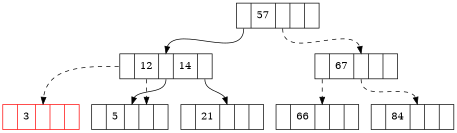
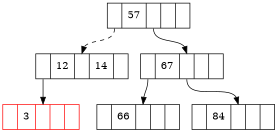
(208, 41) -> (102, 40)
(318, 41) -> (167, 40)
(74, 69) -> (43, 88)
(322, 88) -> (147, 88)
(386, 92) -> (209, 92)
(130, 117) -> none
(222, 117) -> none
